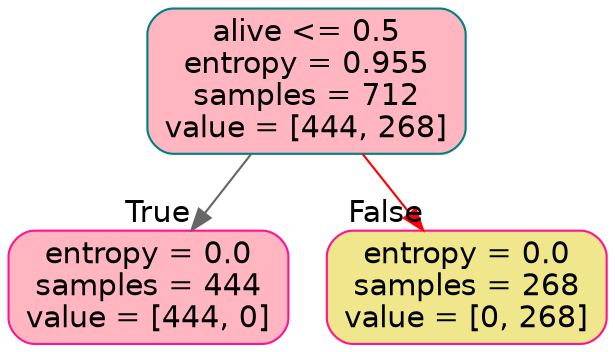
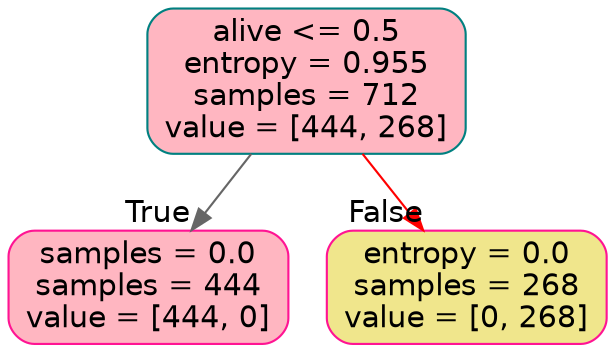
(148, 287) -> (148, 287)
